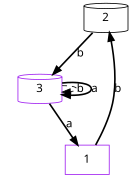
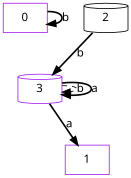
none -> (25, 18)
(114, 95) -> none
